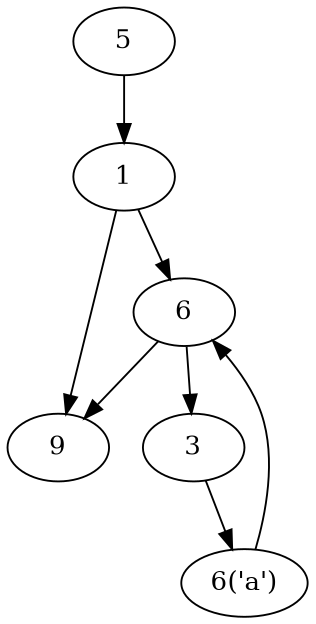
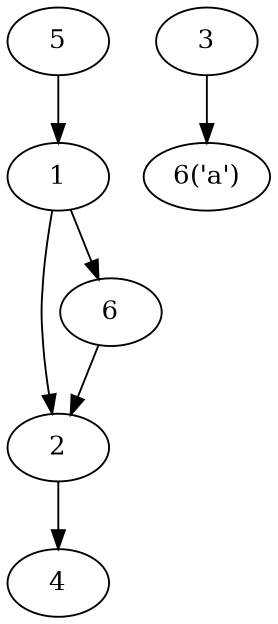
(188, 371) -> none
(268, 447) -> none
(58, 448) -> (58, 448)
none -> (58, 583)
